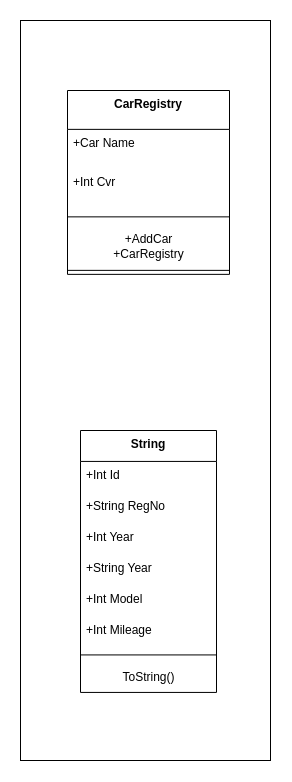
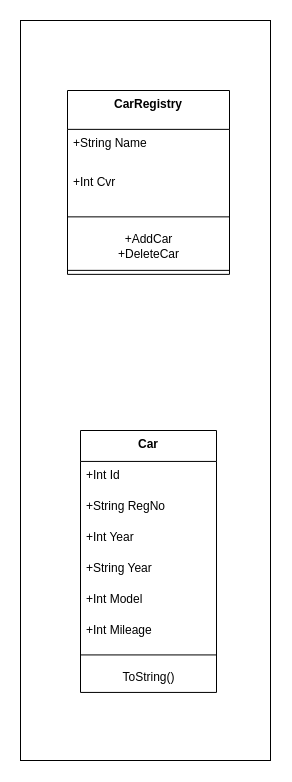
(102, 143) -> (110, 143)
(149, 247) -> (149, 247)
(148, 444) -> (148, 444)
